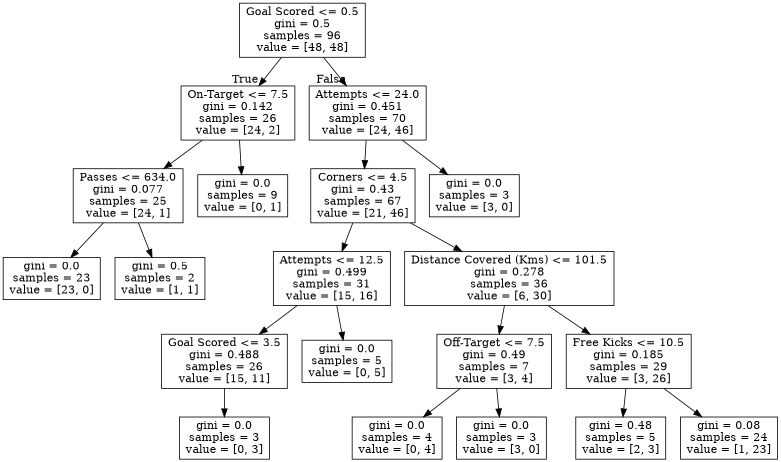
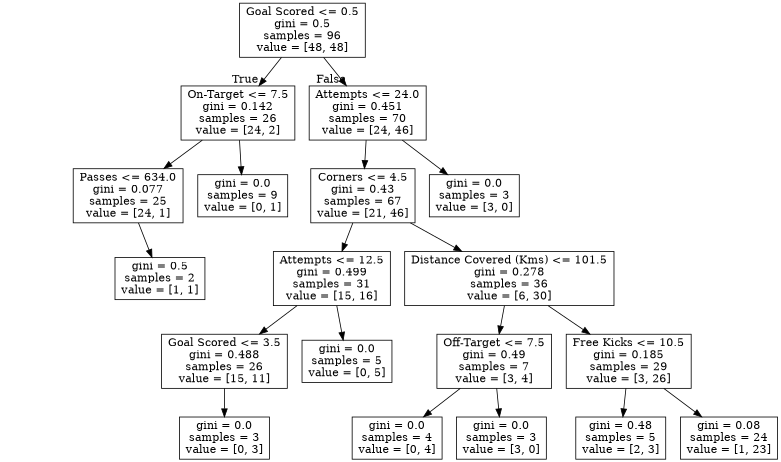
(52, 279) -> none
